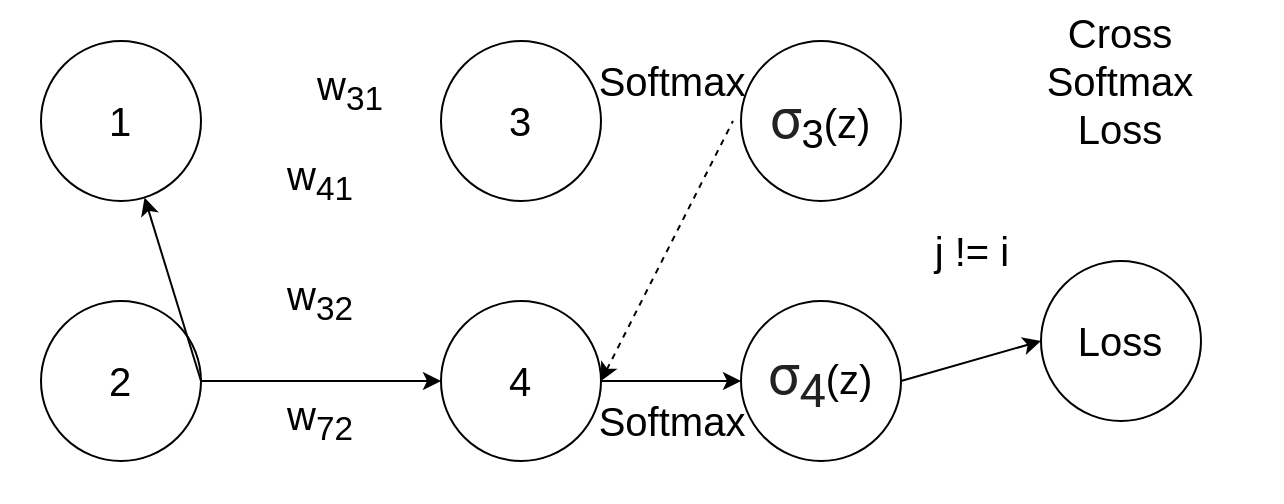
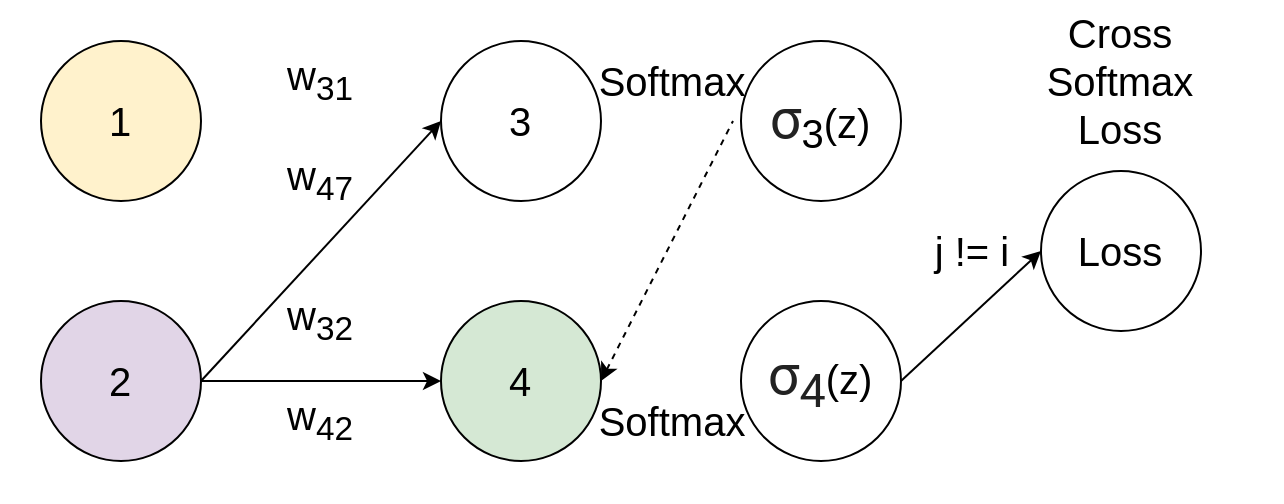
(351, 91) -> (321, 81)
(121, 121) -> (121, 121)
(321, 181) -> (321, 181)
(174, 295) -> (318, 255)
(321, 301) -> (321, 321)
(1121, 341) -> (1121, 251)
(121, 381) -> (121, 381)
(521, 381) -> (521, 381)
(664, 381) -> none
(321, 421) -> (321, 421)
